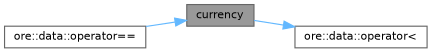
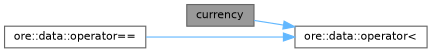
(161, 24) -> (215, 37)
